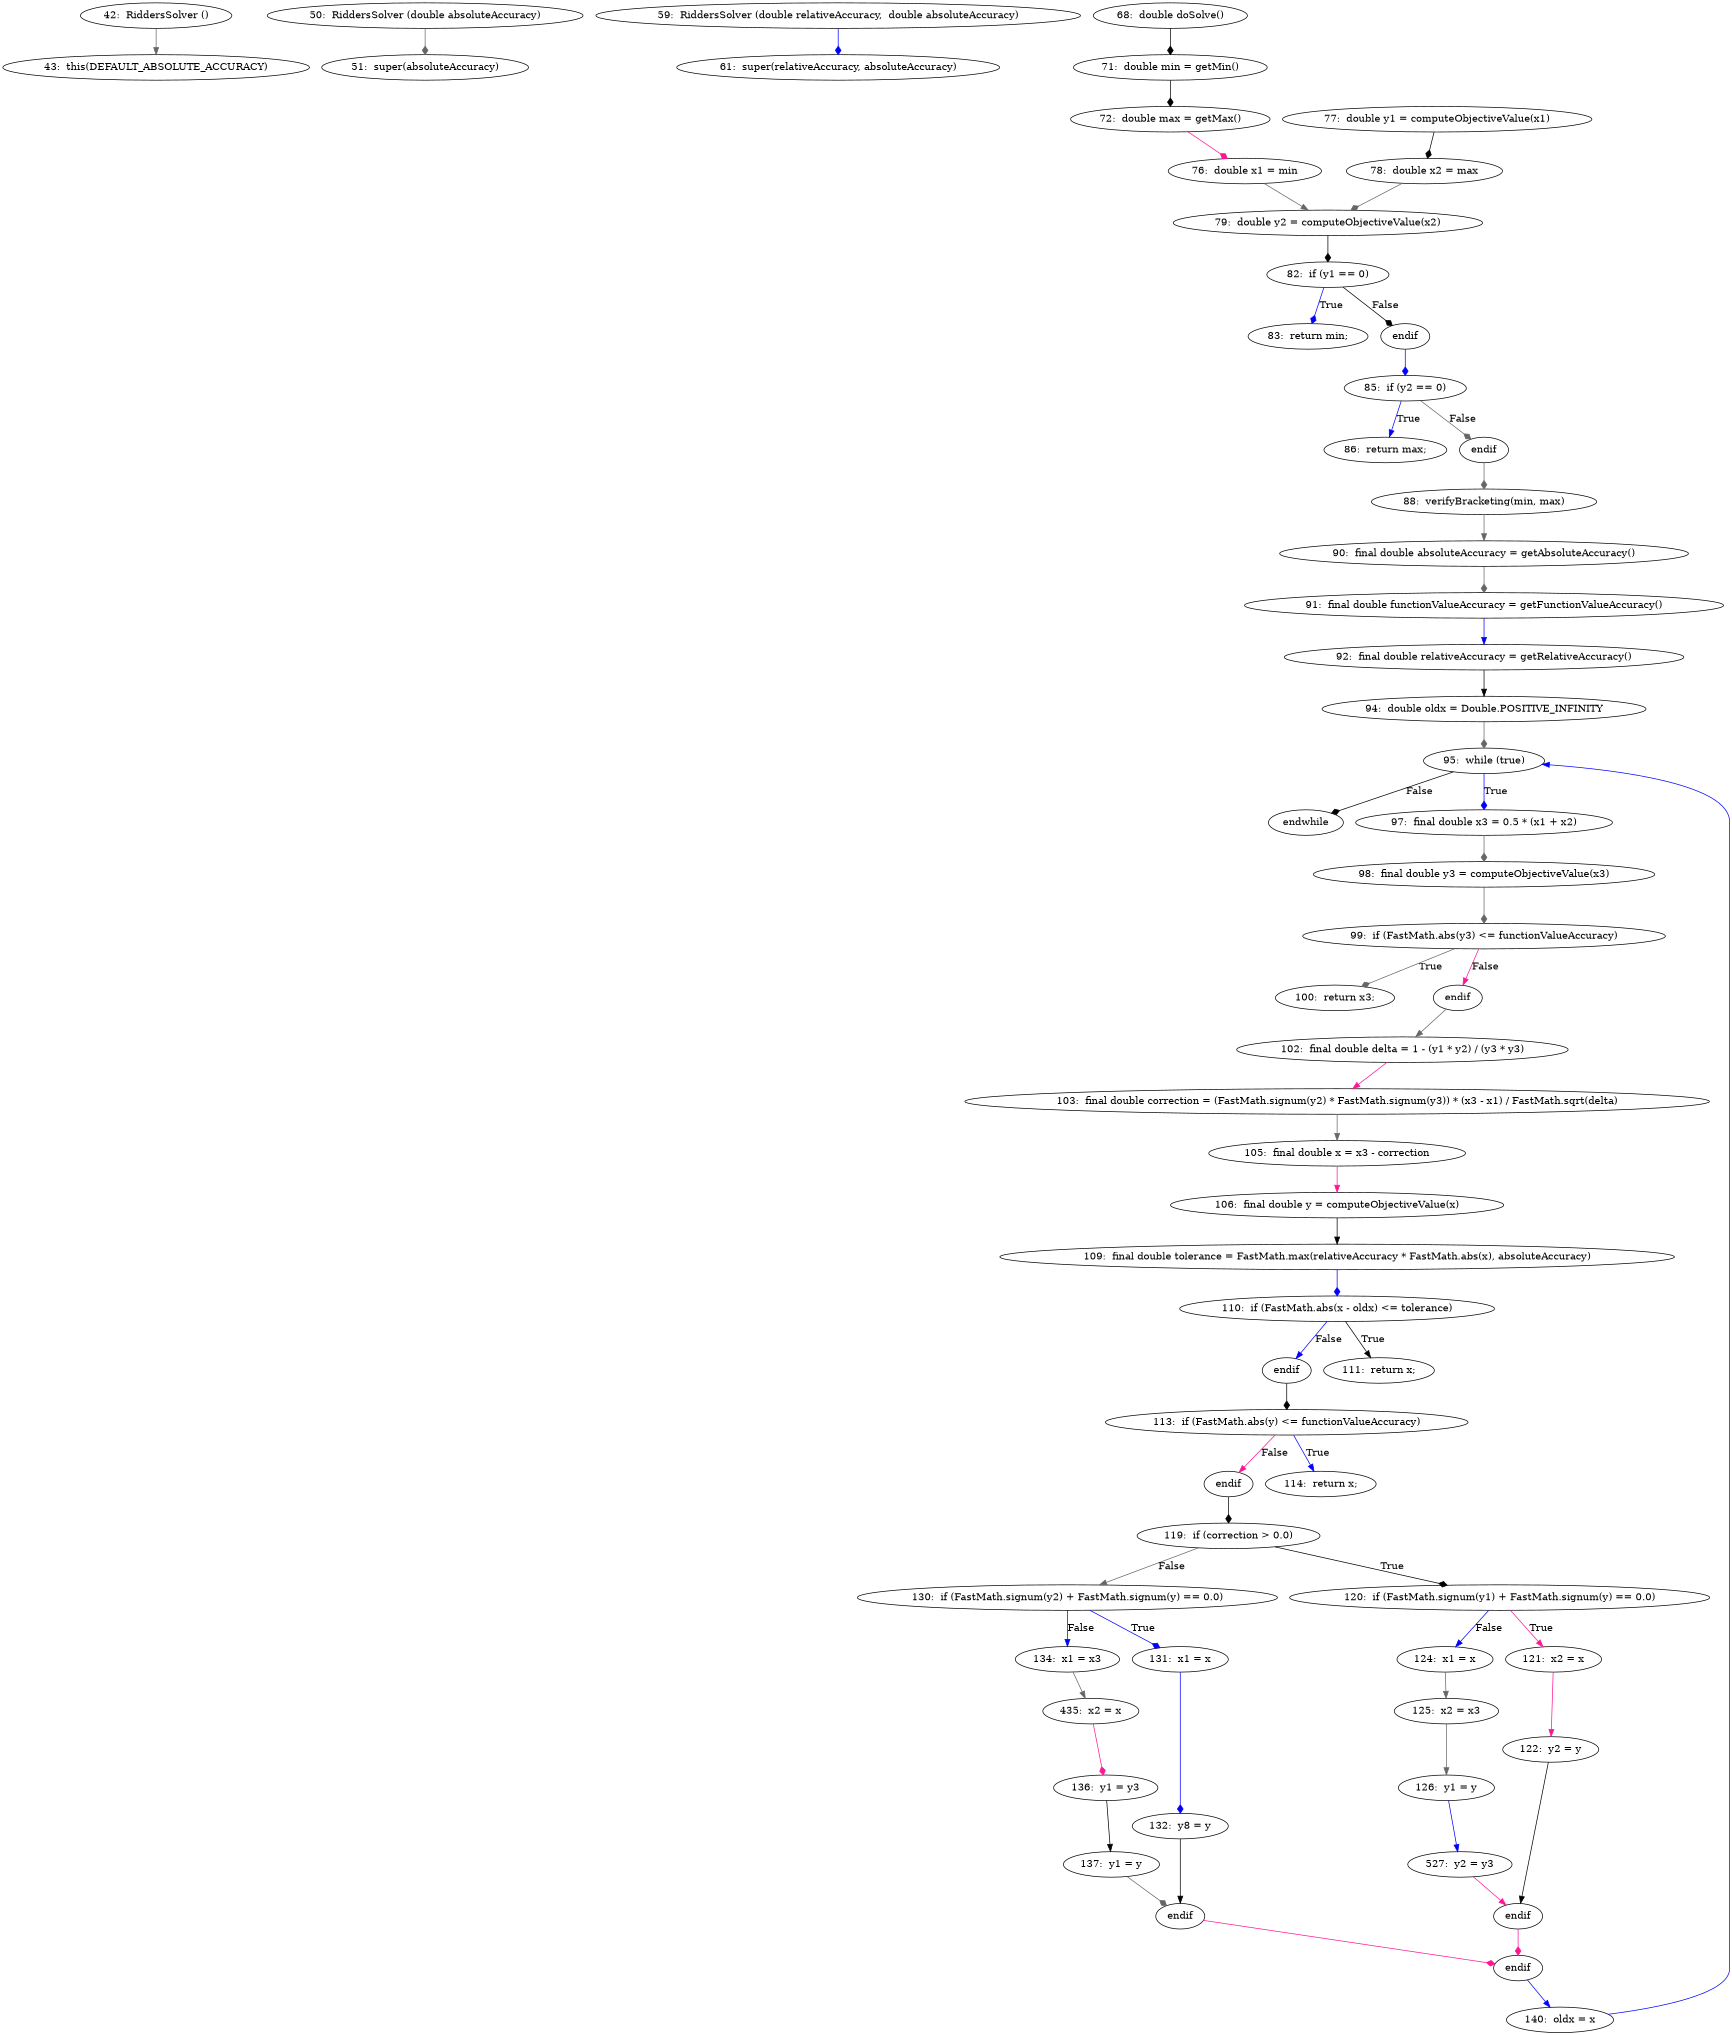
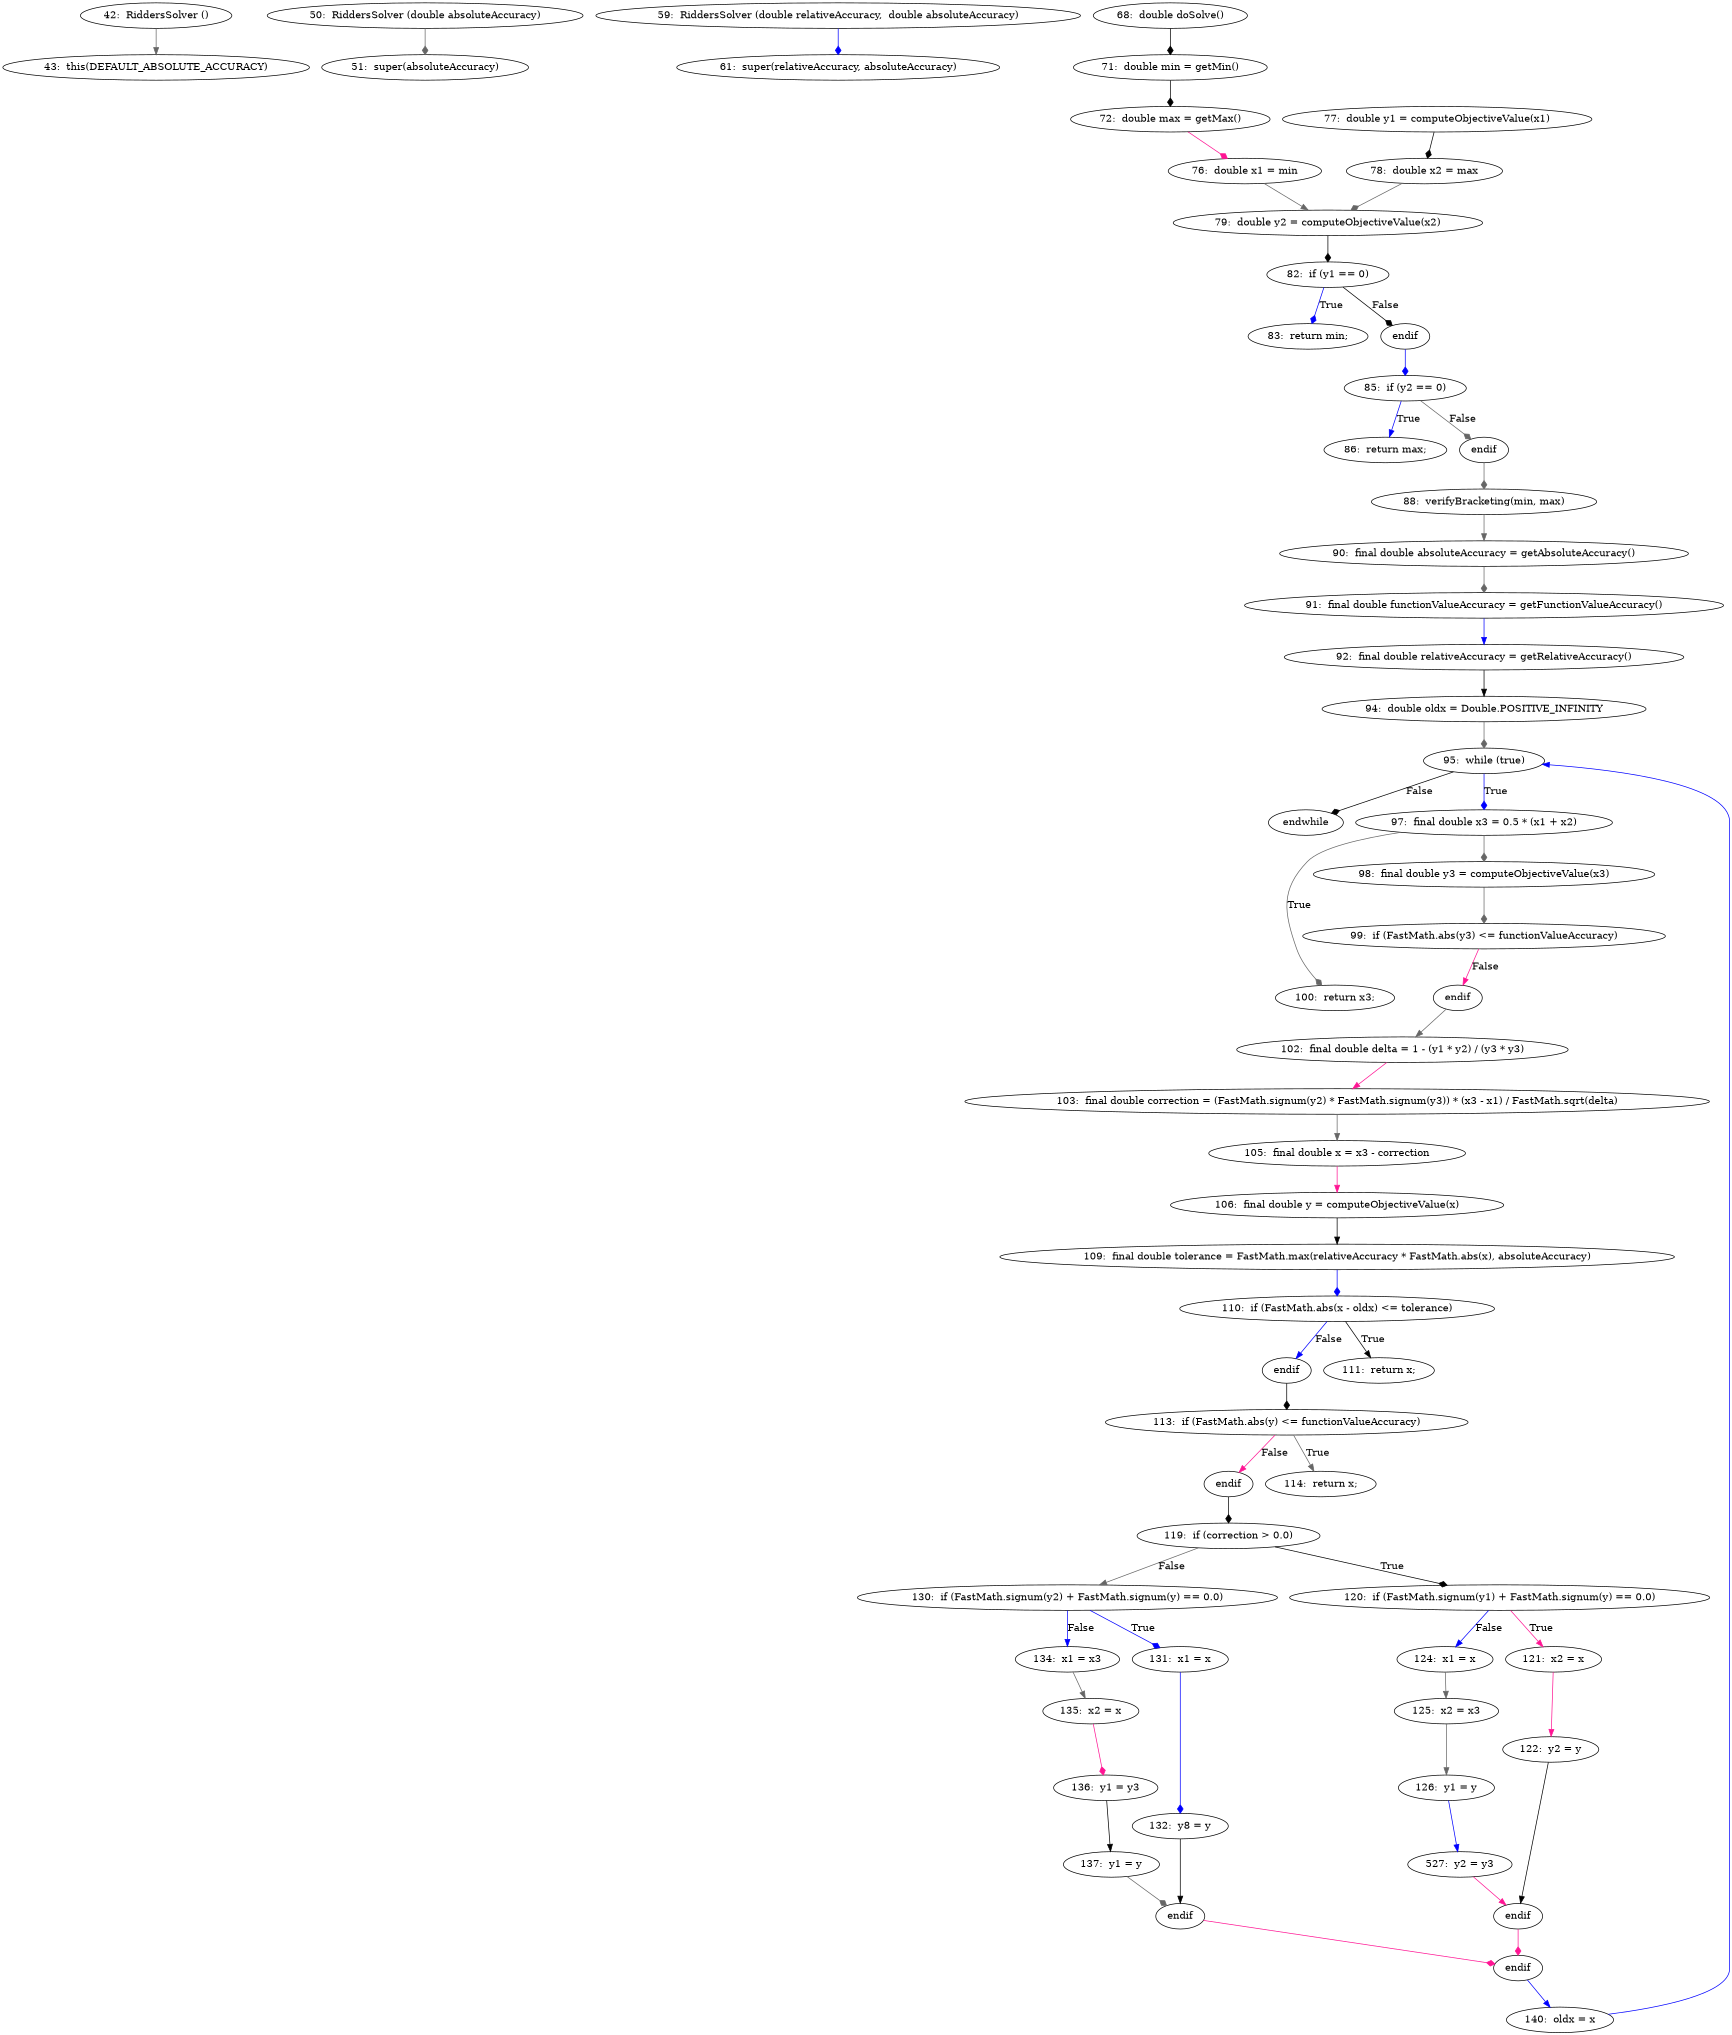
(1412, 966) -> (1298, 874)
(1302, 1450) -> (1302, 1450)
(1091, 1711) -> (1091, 1711)
